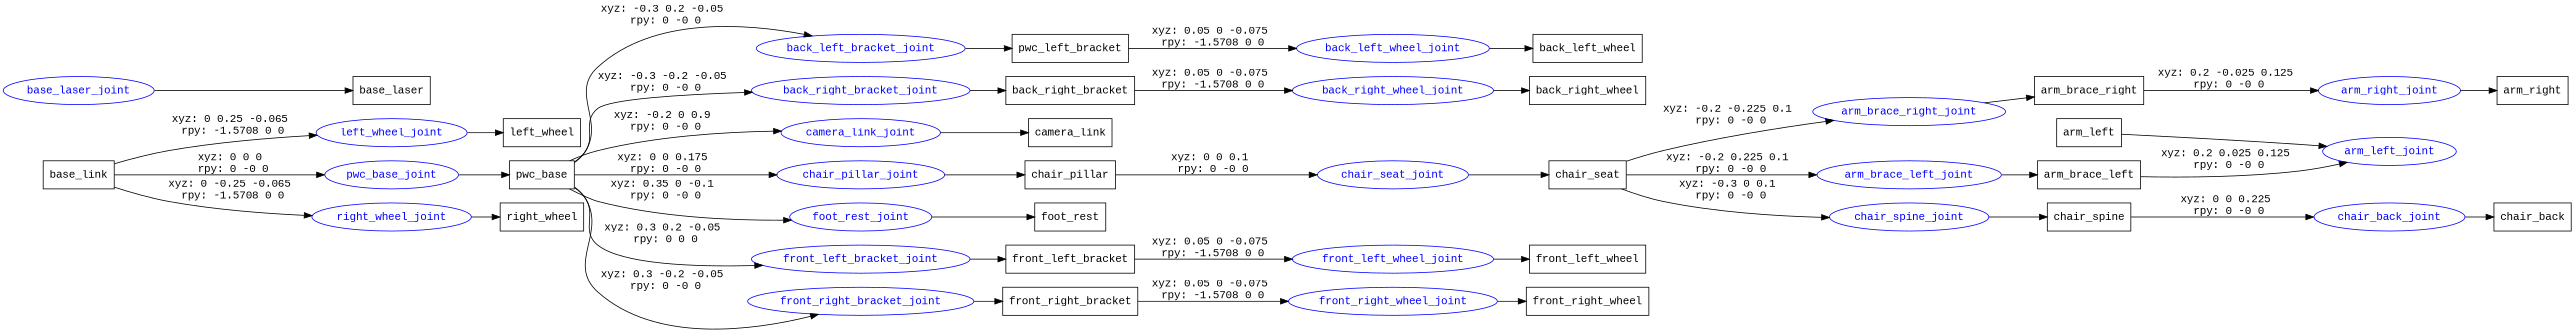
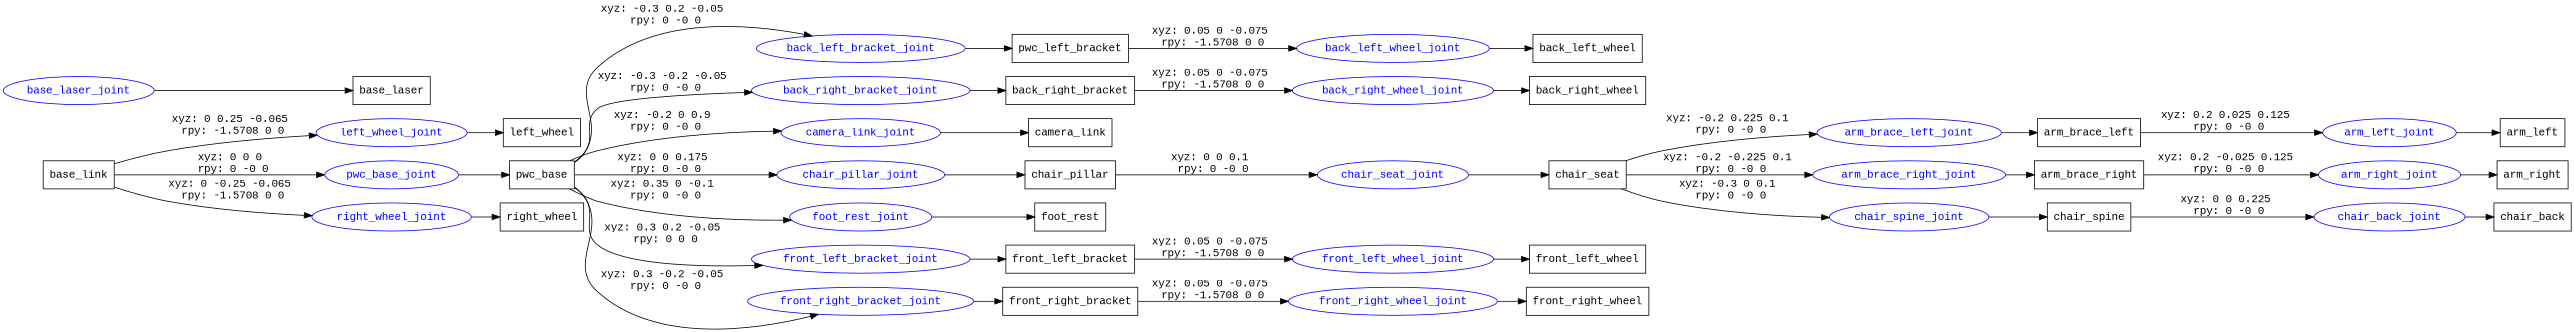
(2220, 140) -> (2474, 133)
